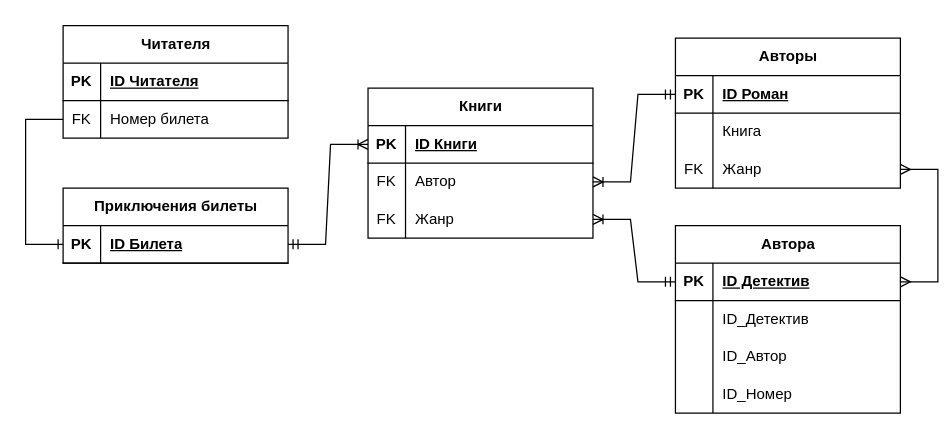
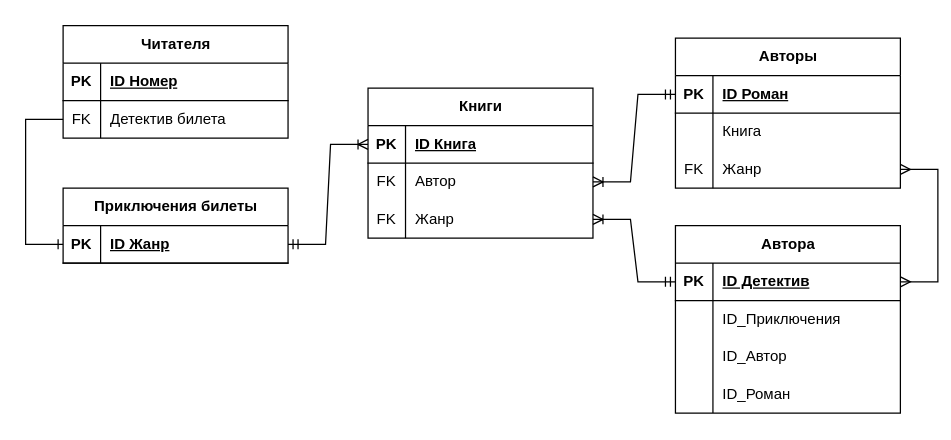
(155, 82) -> (142, 82)
(159, 119) -> (172, 119)
(447, 144) -> (447, 144)
(146, 244) -> (138, 244)
(769, 319) -> (782, 319)
(757, 394) -> (757, 394)
